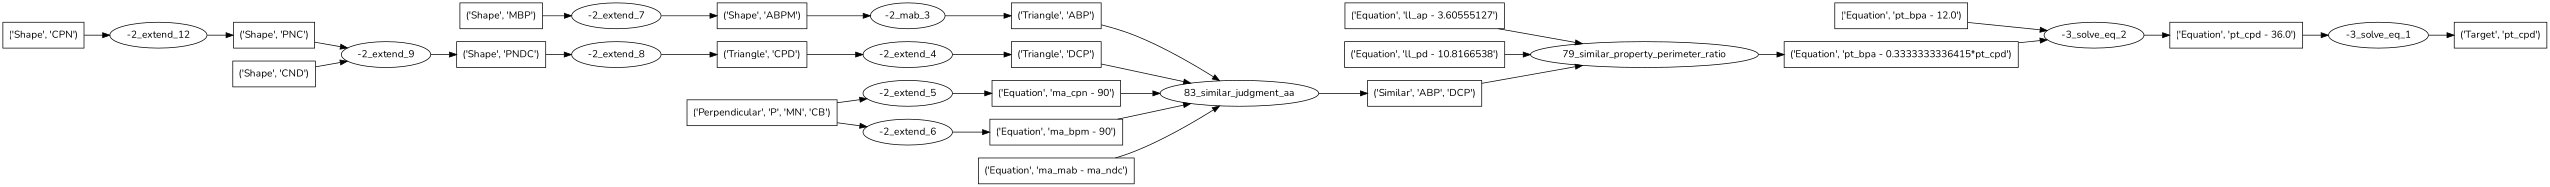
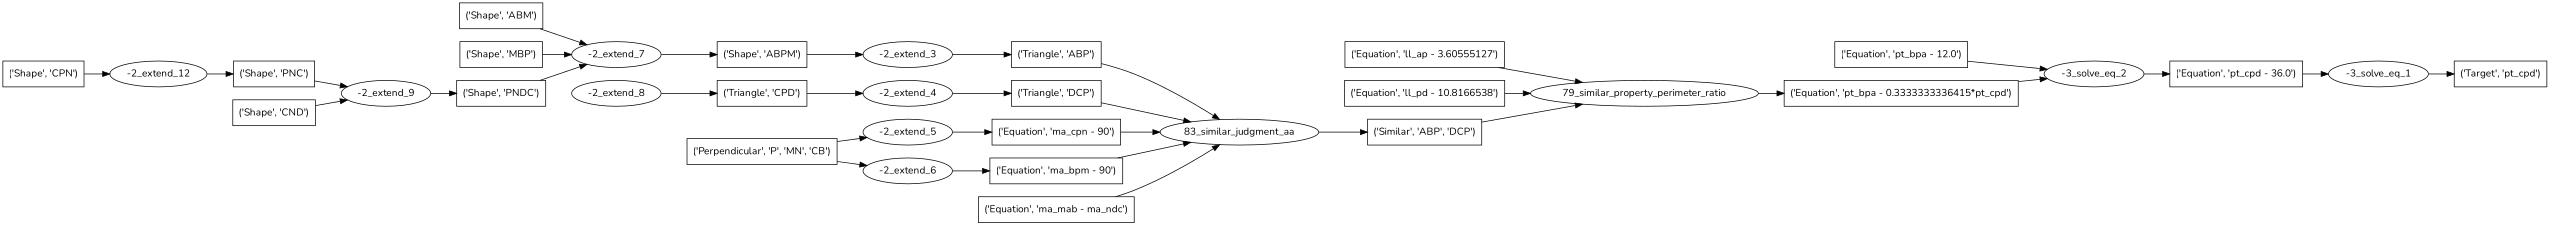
none -> (501, 16)
(908, 16) -> (908, 55)
(555, 55) -> (560, 74)
